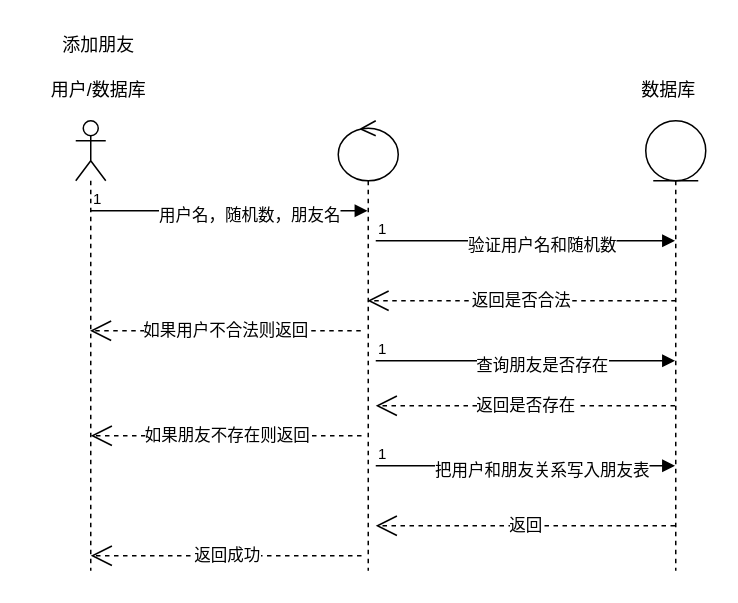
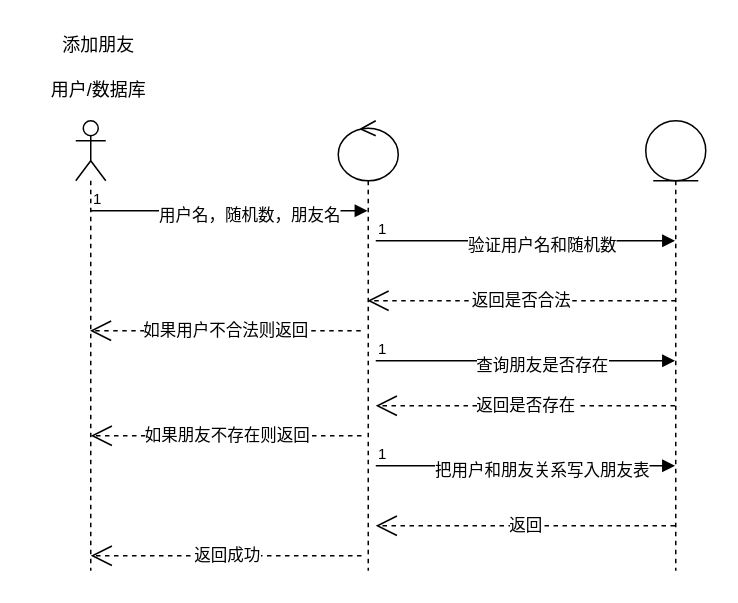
(668, 91) -> none
